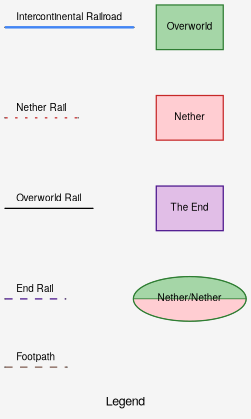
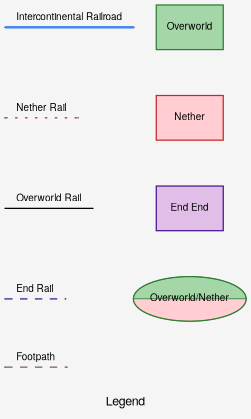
(190, 208) -> (190, 208)
(190, 299) -> (190, 299)
